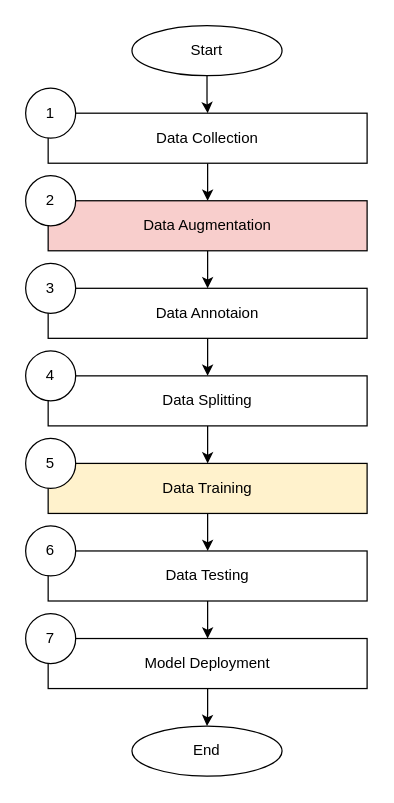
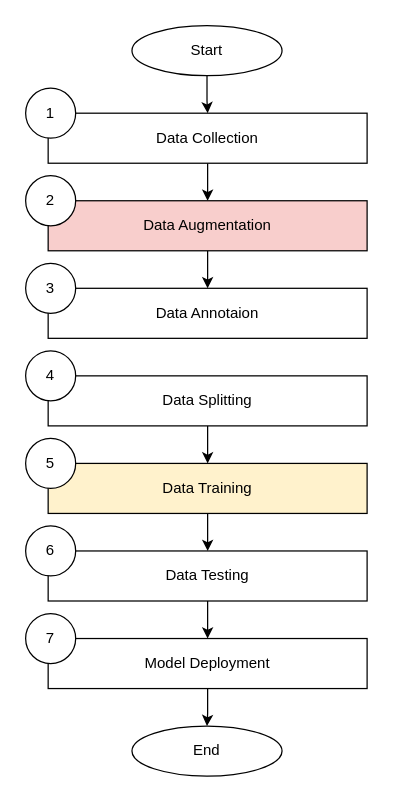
(208, 361) -> none
